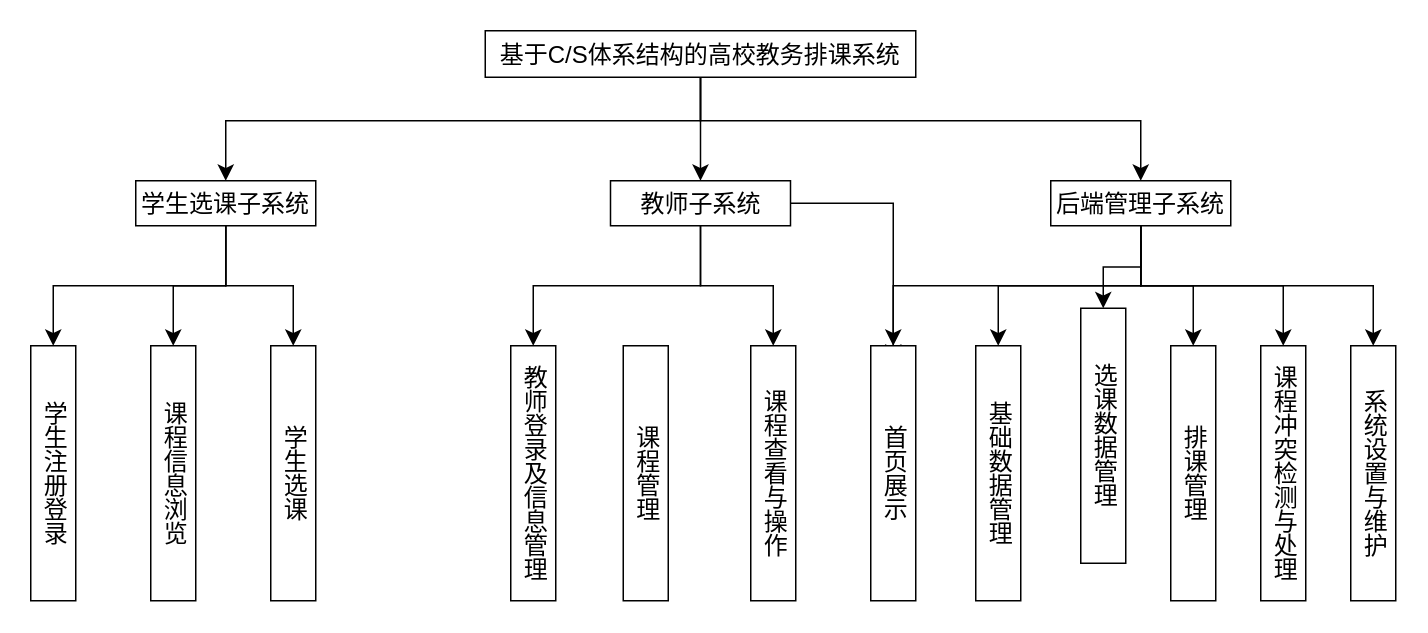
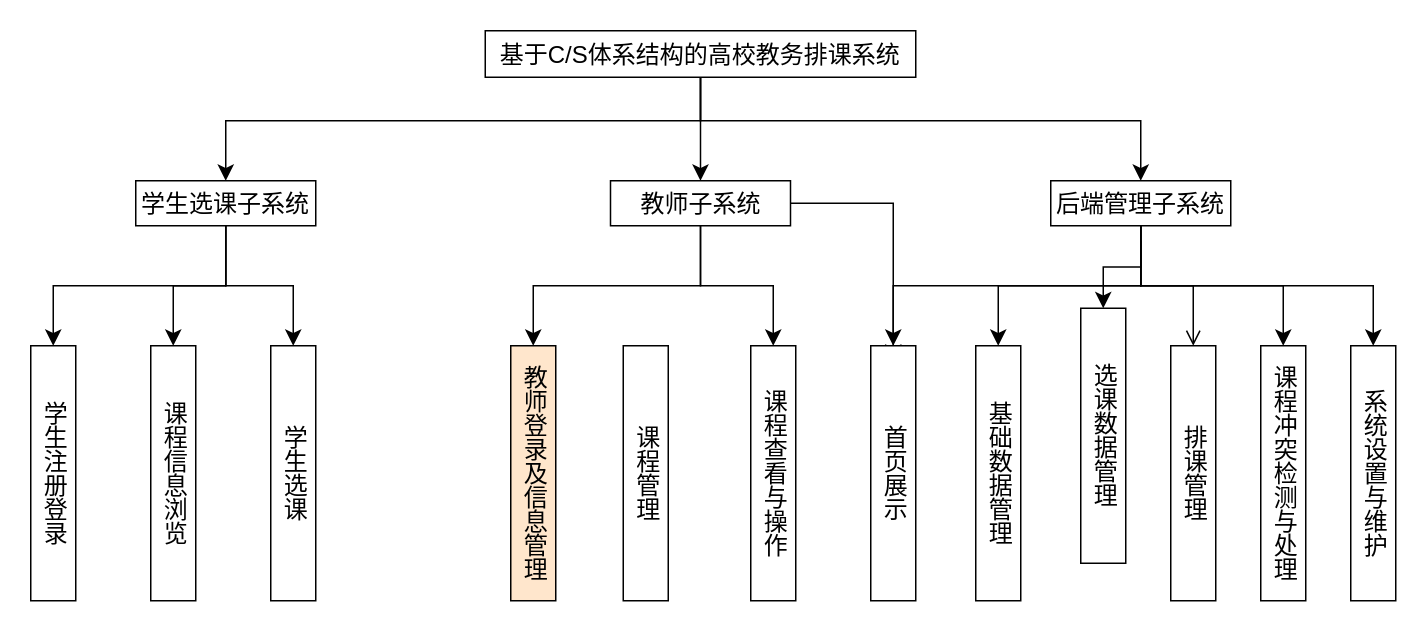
(1193, 332) -> (1193, 335)
(533, 473) -> (533, 473)
